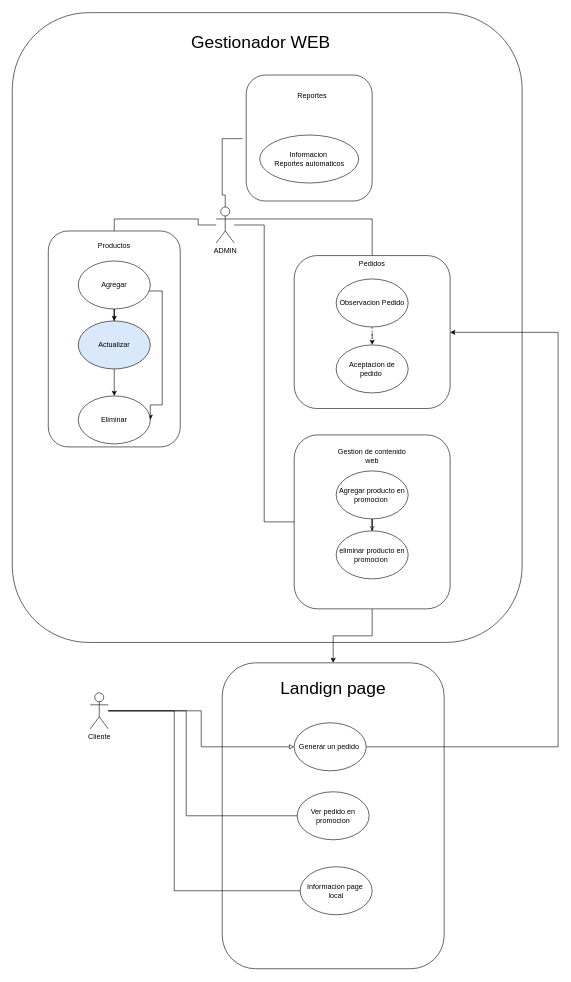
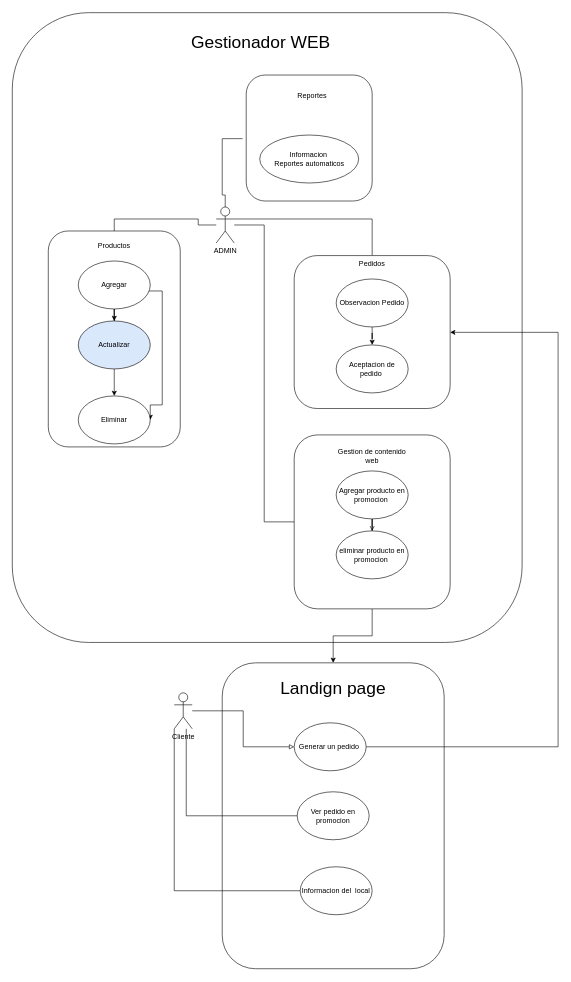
(372, 338) -> (372, 338)
(99, 711) -> (183, 711)
(336, 891) -> (336, 891)
